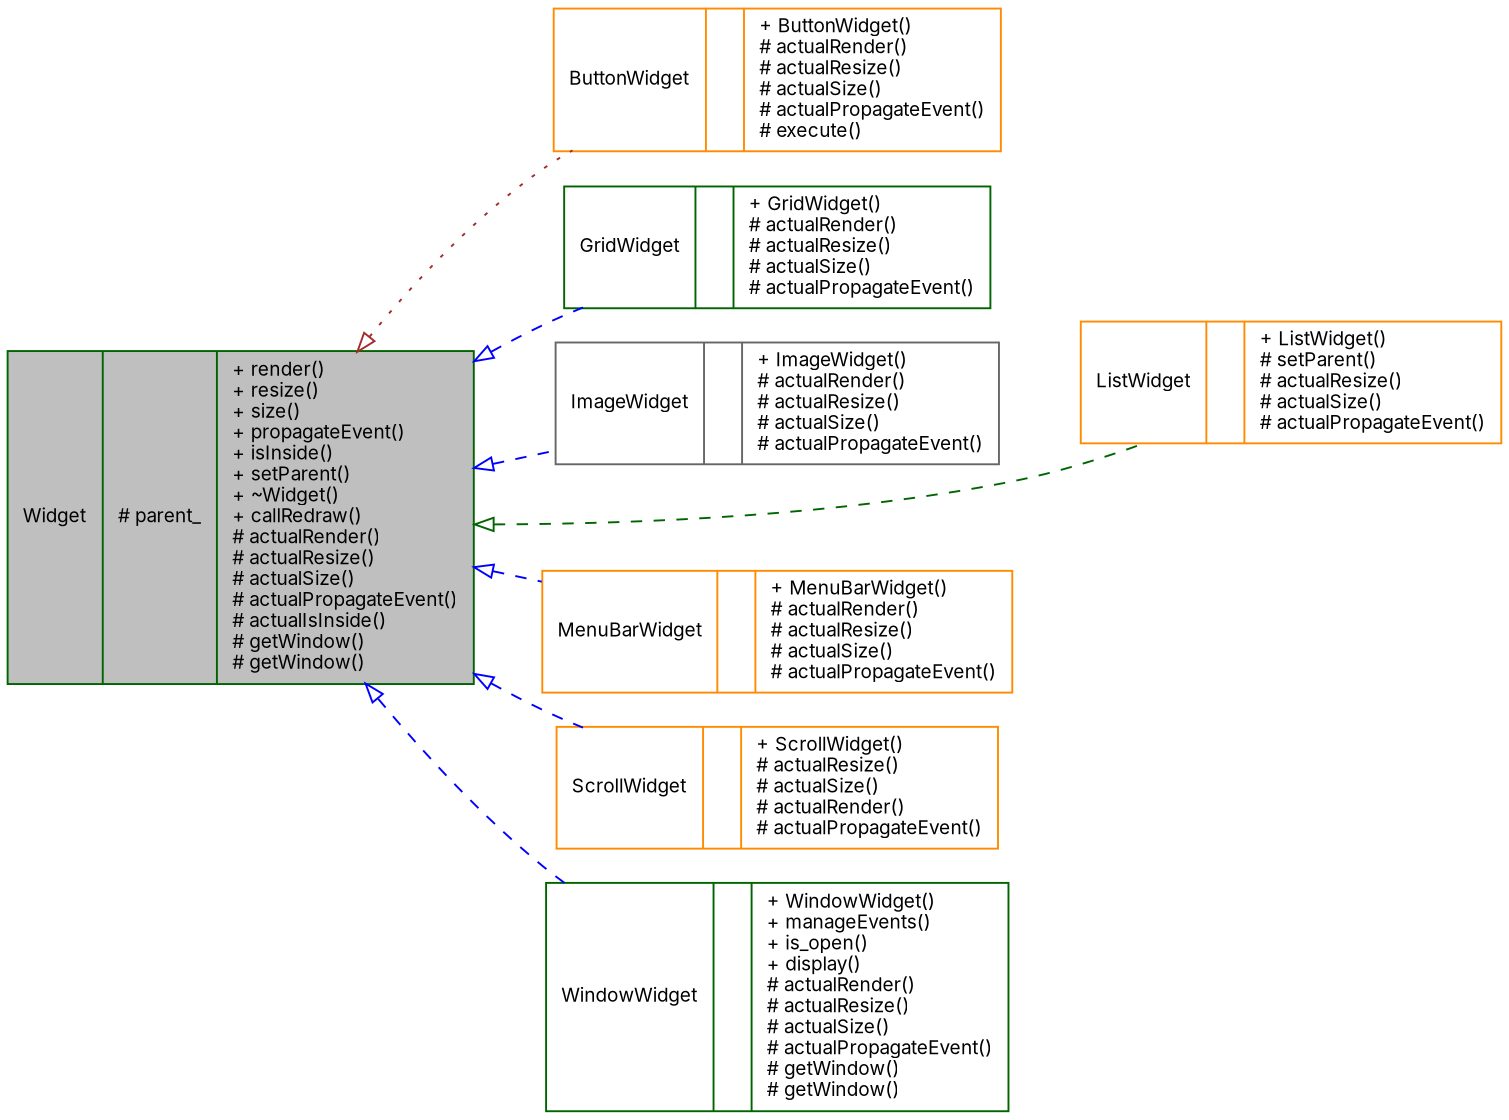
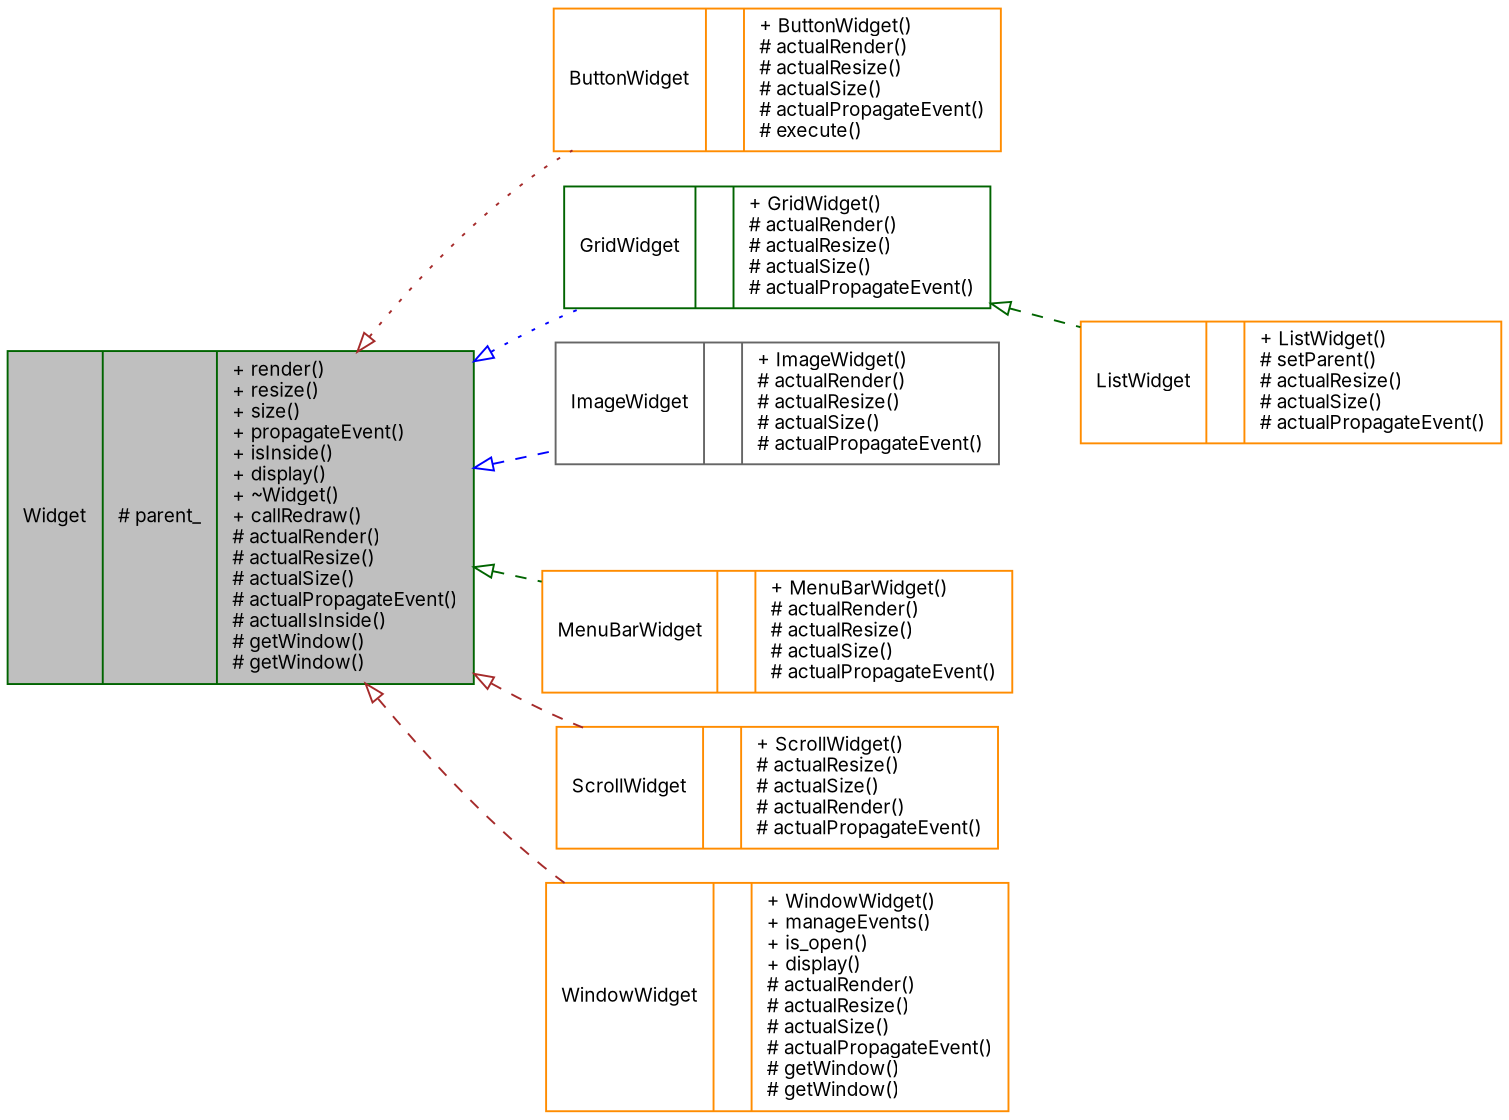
(536, 328) -> (536, 328)
(292, 475) -> (280, 475)
(824, 509) -> (1045, 318)
(517, 576) -> (517, 576)
(536, 707) -> (536, 707)
(467, 796) -> (467, 796)
(777, 997) -> (777, 997)
